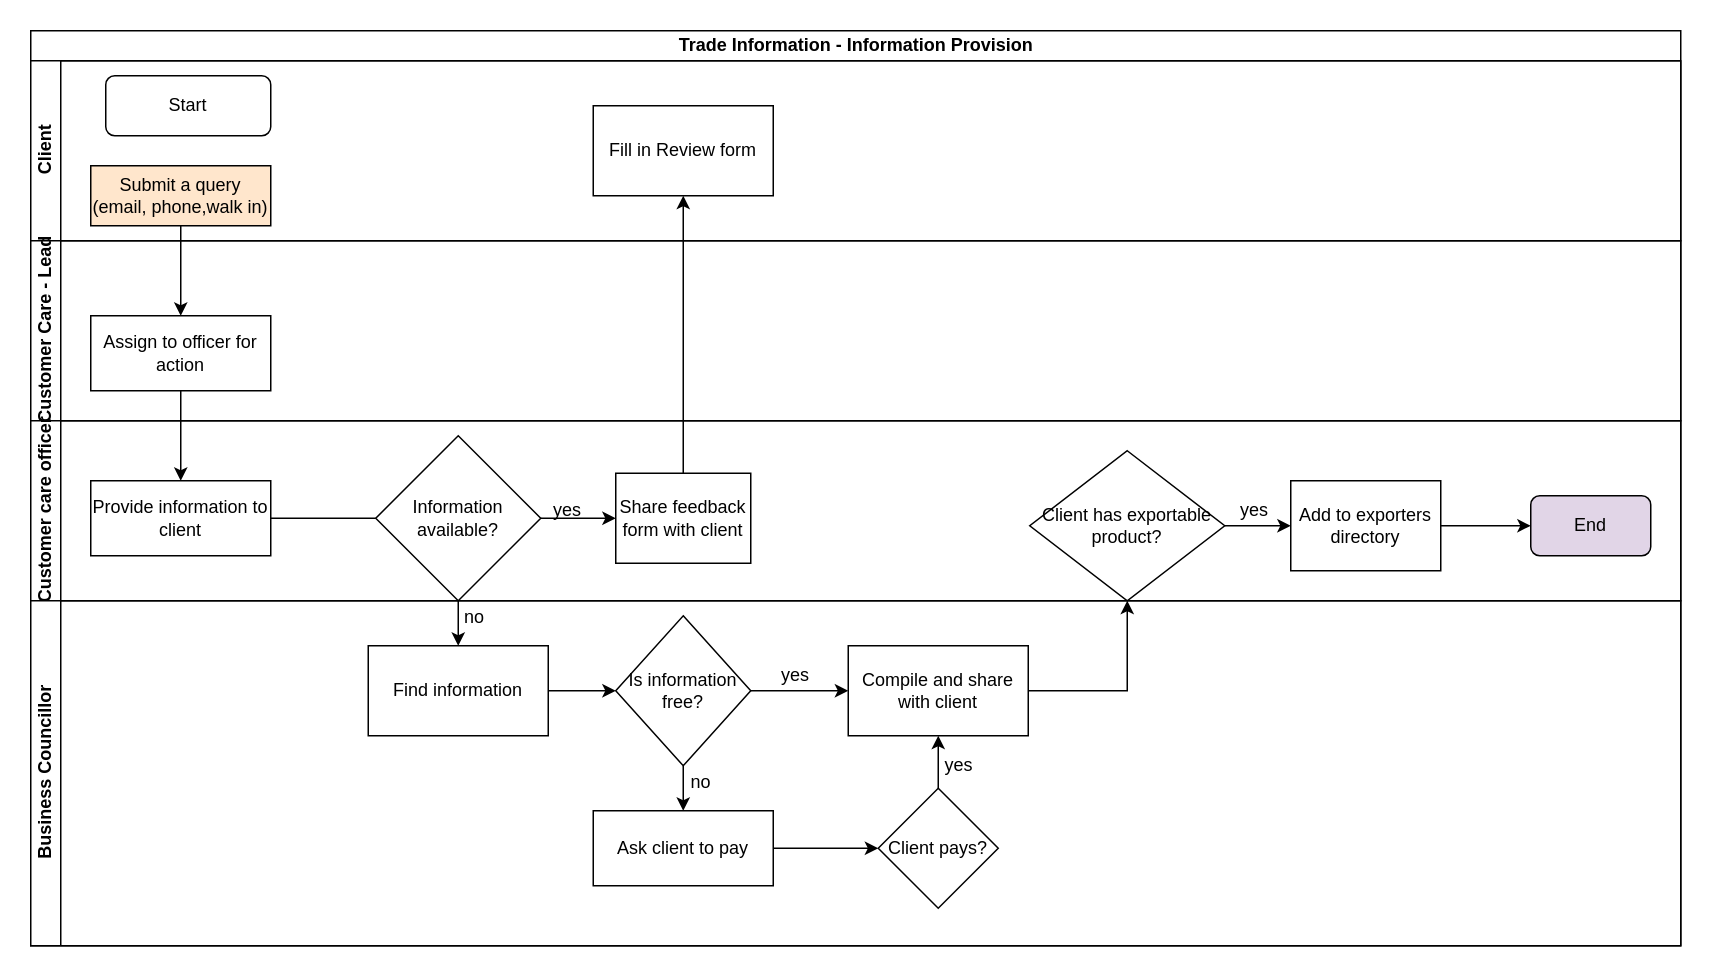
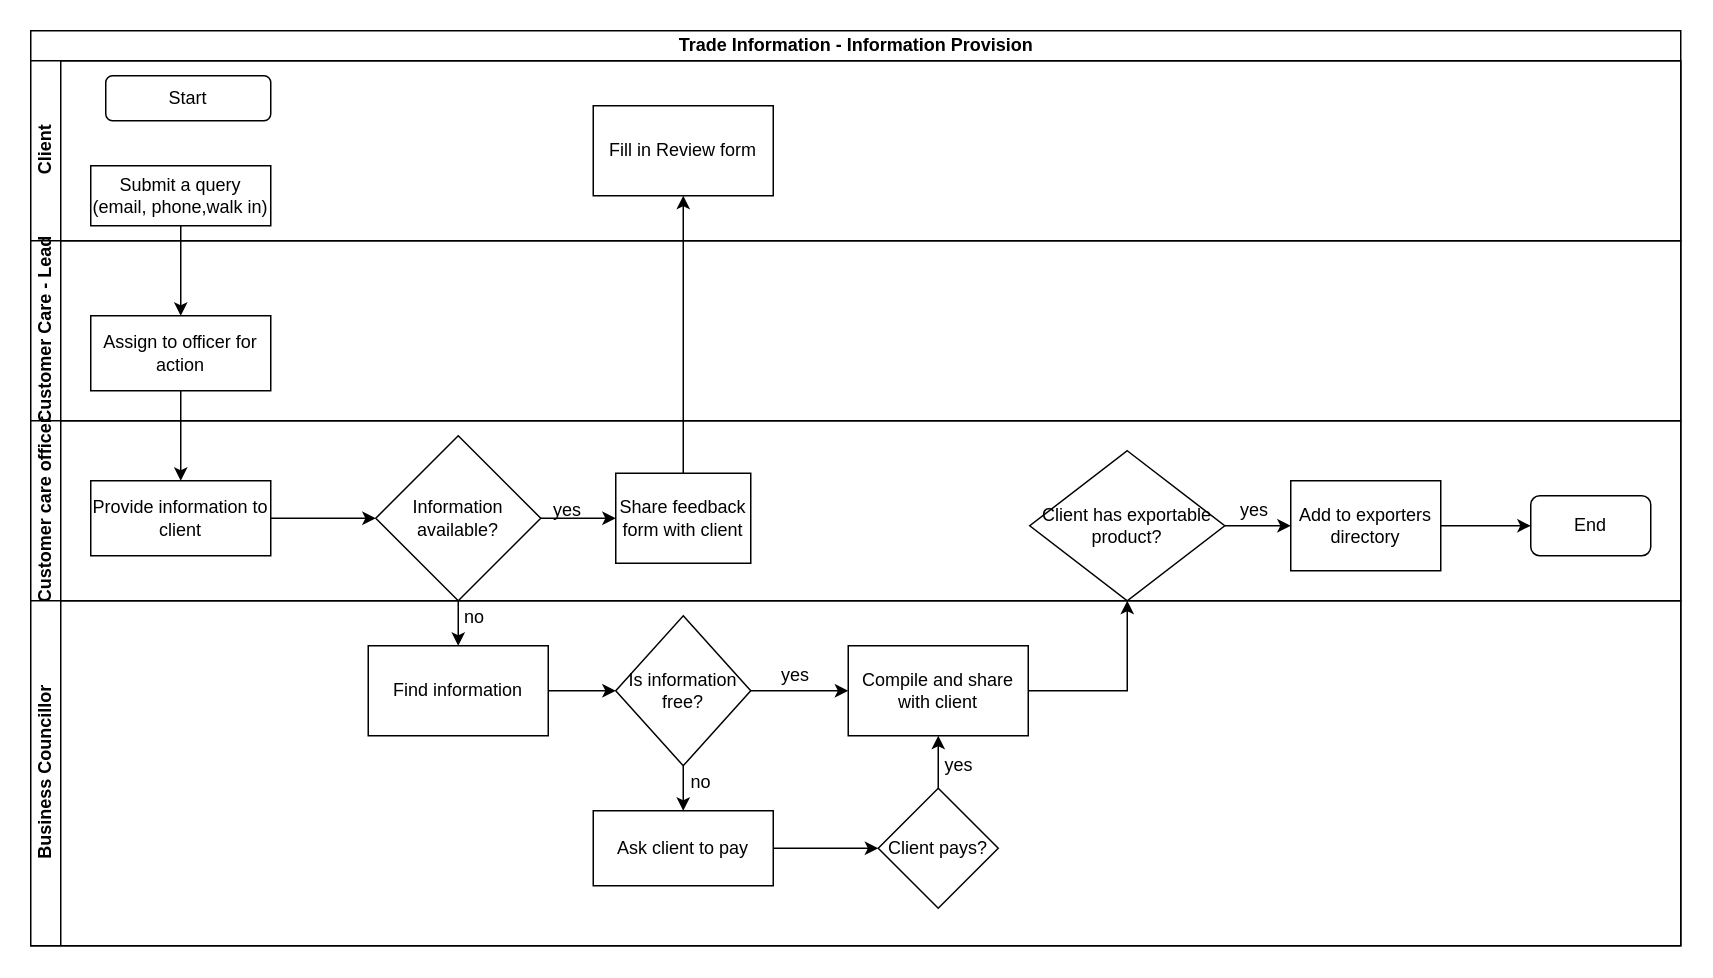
(188, 106) -> (188, 98)
(181, 196) -> (181, 196)
(368, 518) -> (364, 518)
(1591, 526) -> (1591, 526)
